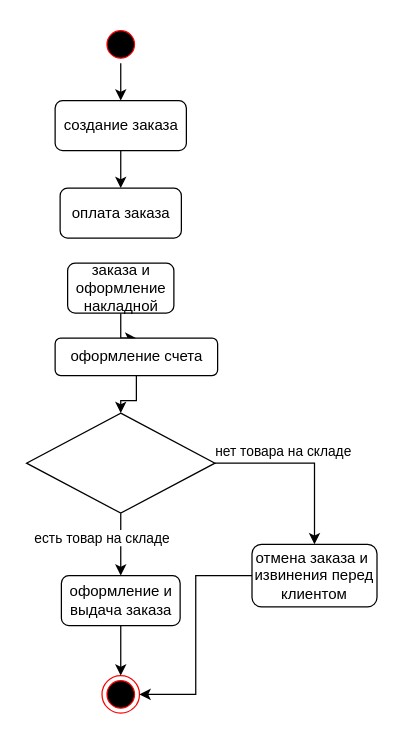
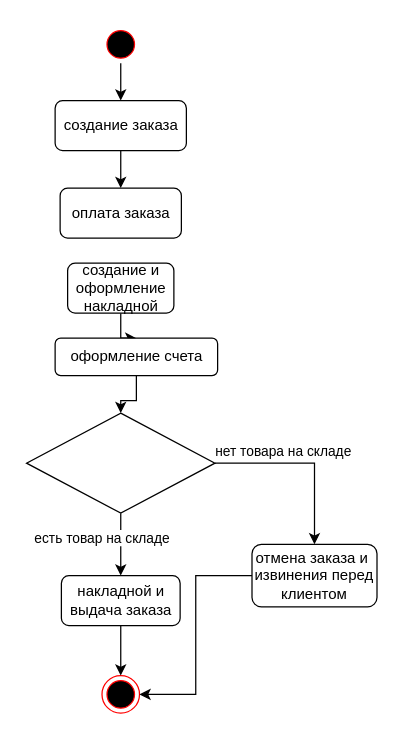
(121, 288) -> (121, 288)
(121, 601) -> (121, 601)
